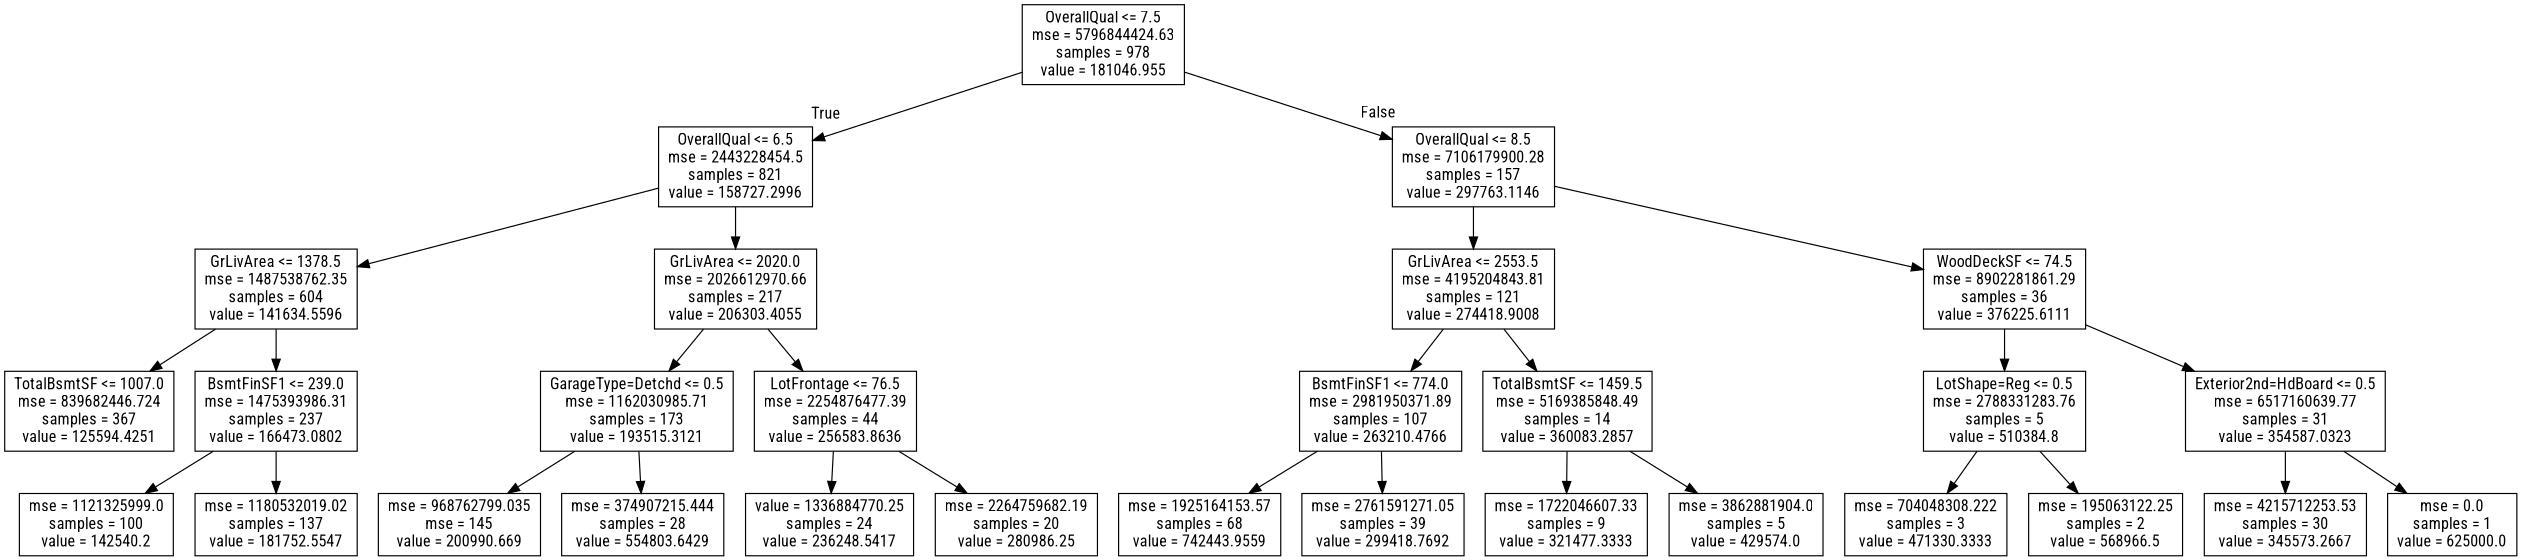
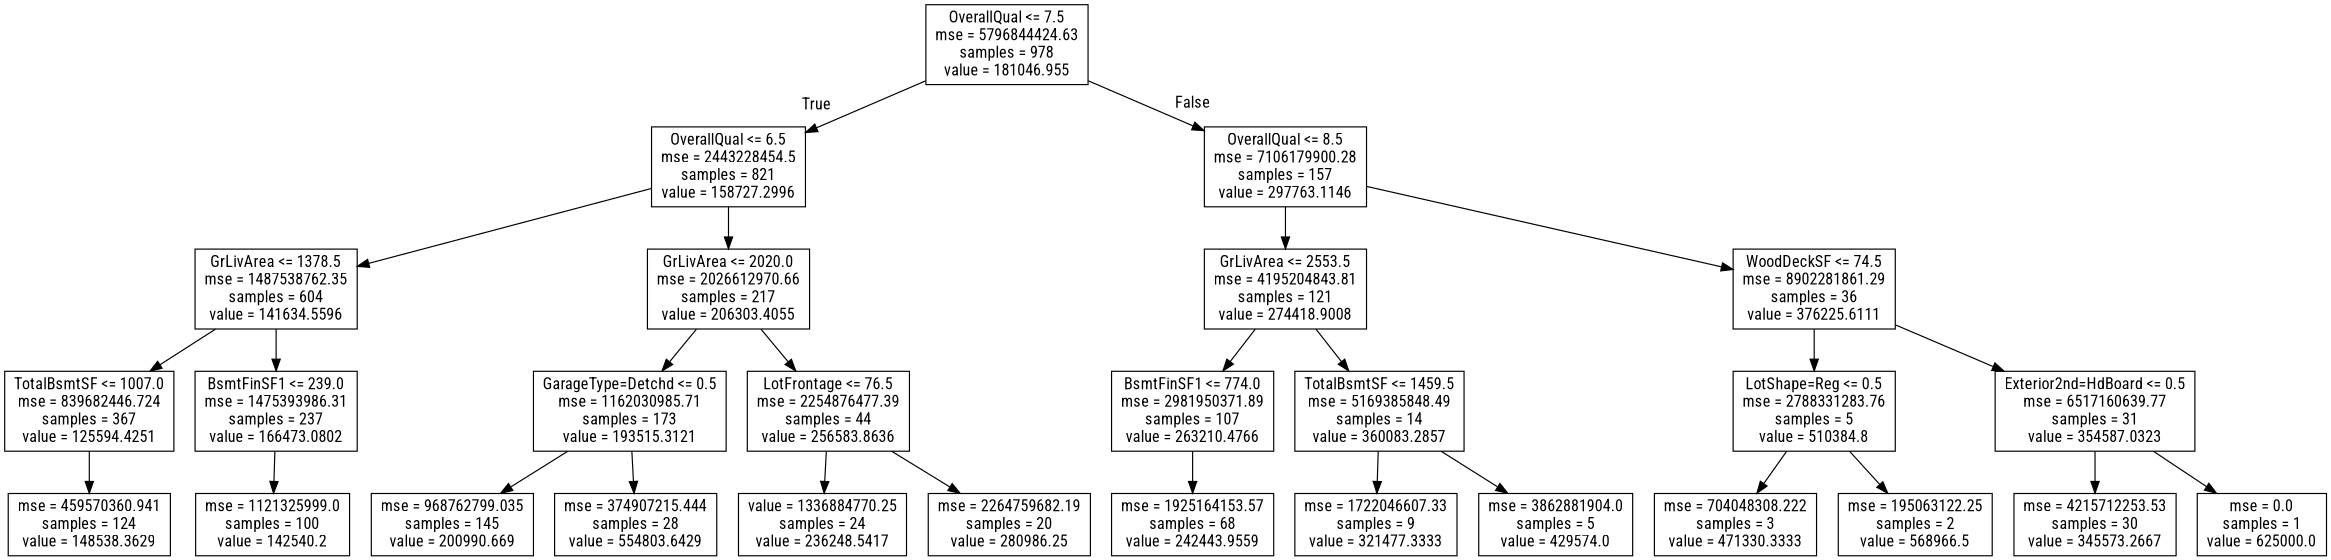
none -> (89, 525)
(276, 525) -> none
(459, 525) -> (452, 525)
(1200, 525) -> (1193, 525)
(1383, 525) -> none
